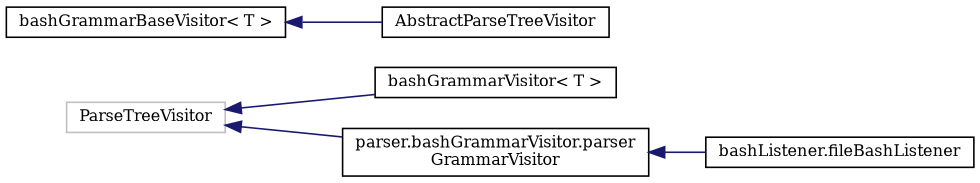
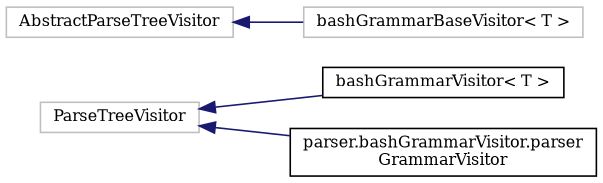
(146, 22) -> (443, 22)
(342, 22) -> (276, 22)
(496, 22) -> (120, 22)
(840, 152) -> none
